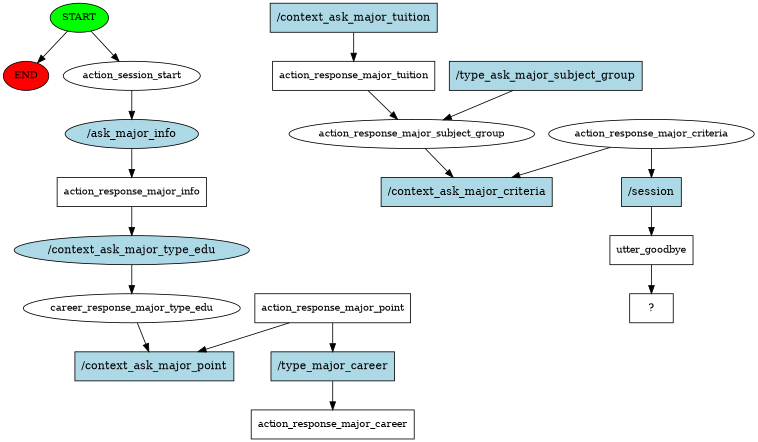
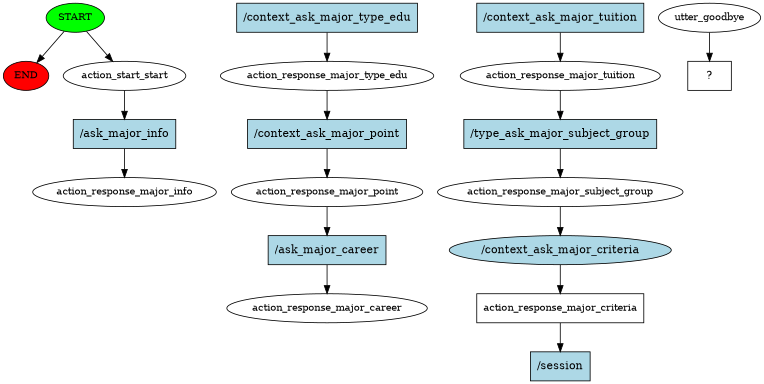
(132, 76) -> (125, 76)
(354, 76) -> (560, 76)
(380, 102) -> (560, 101)
(132, 134) -> (125, 134)
(651, 134) -> (560, 308)
(565, 161) -> (560, 275)
(132, 192) -> (125, 192)
(467, 192) -> (560, 250)
(132, 217) -> none
(651, 217) -> none
(132, 250) -> (327, 18)
(651, 250) -> (710, 18)
(132, 308) -> (327, 76)
(333, 308) -> (327, 192)
(248, 336) -> (327, 159)
(333, 366) -> (327, 250)
(333, 424) -> (327, 308)
